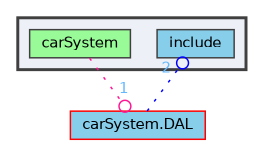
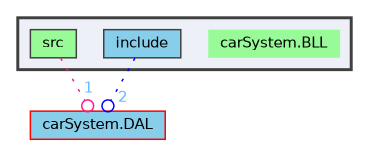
(80, 44) -> (53, 44)
none -> (274, 44)
(163, 90) -> (123, 79)
